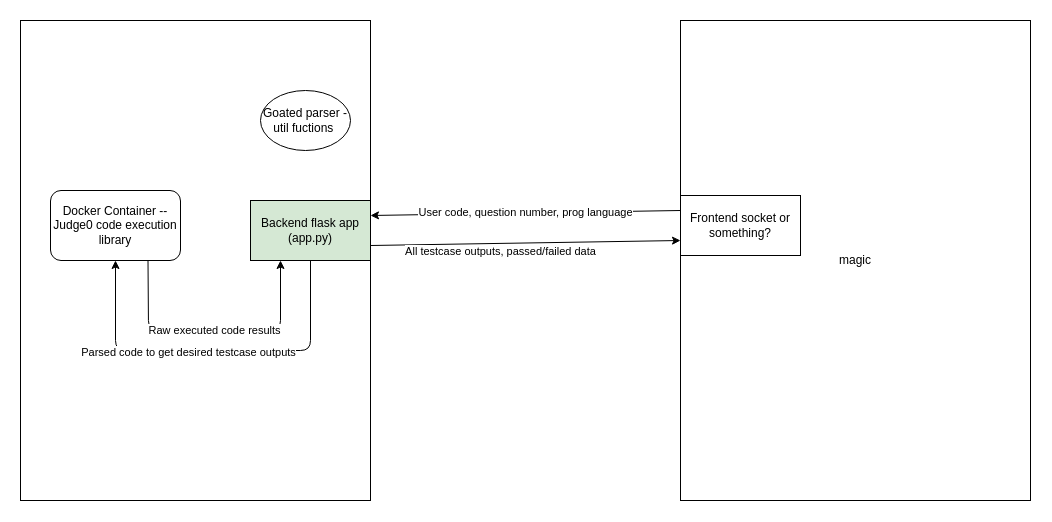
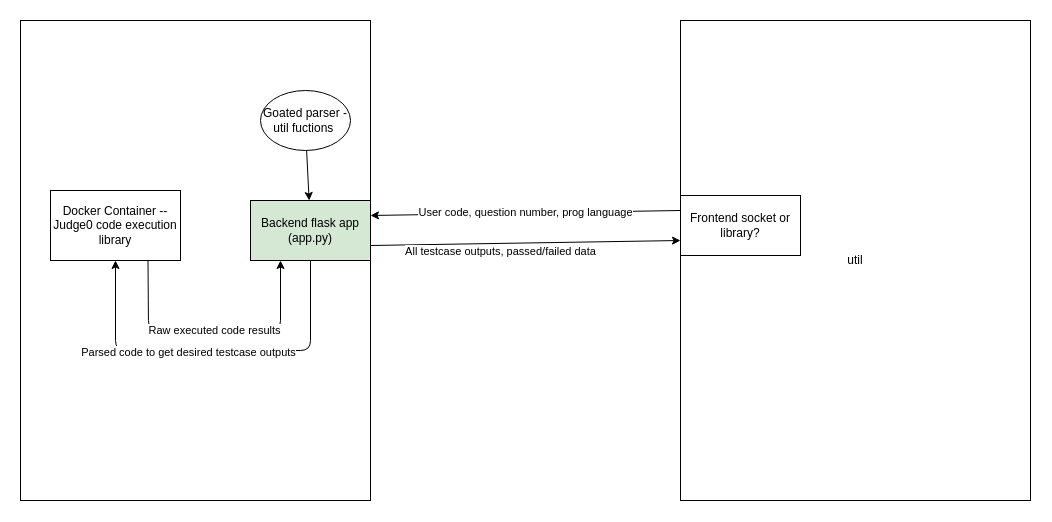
none -> (308, 172)
(116, 226) -> (116, 226)
(741, 226) -> (741, 226)
(856, 261) -> (856, 261)
